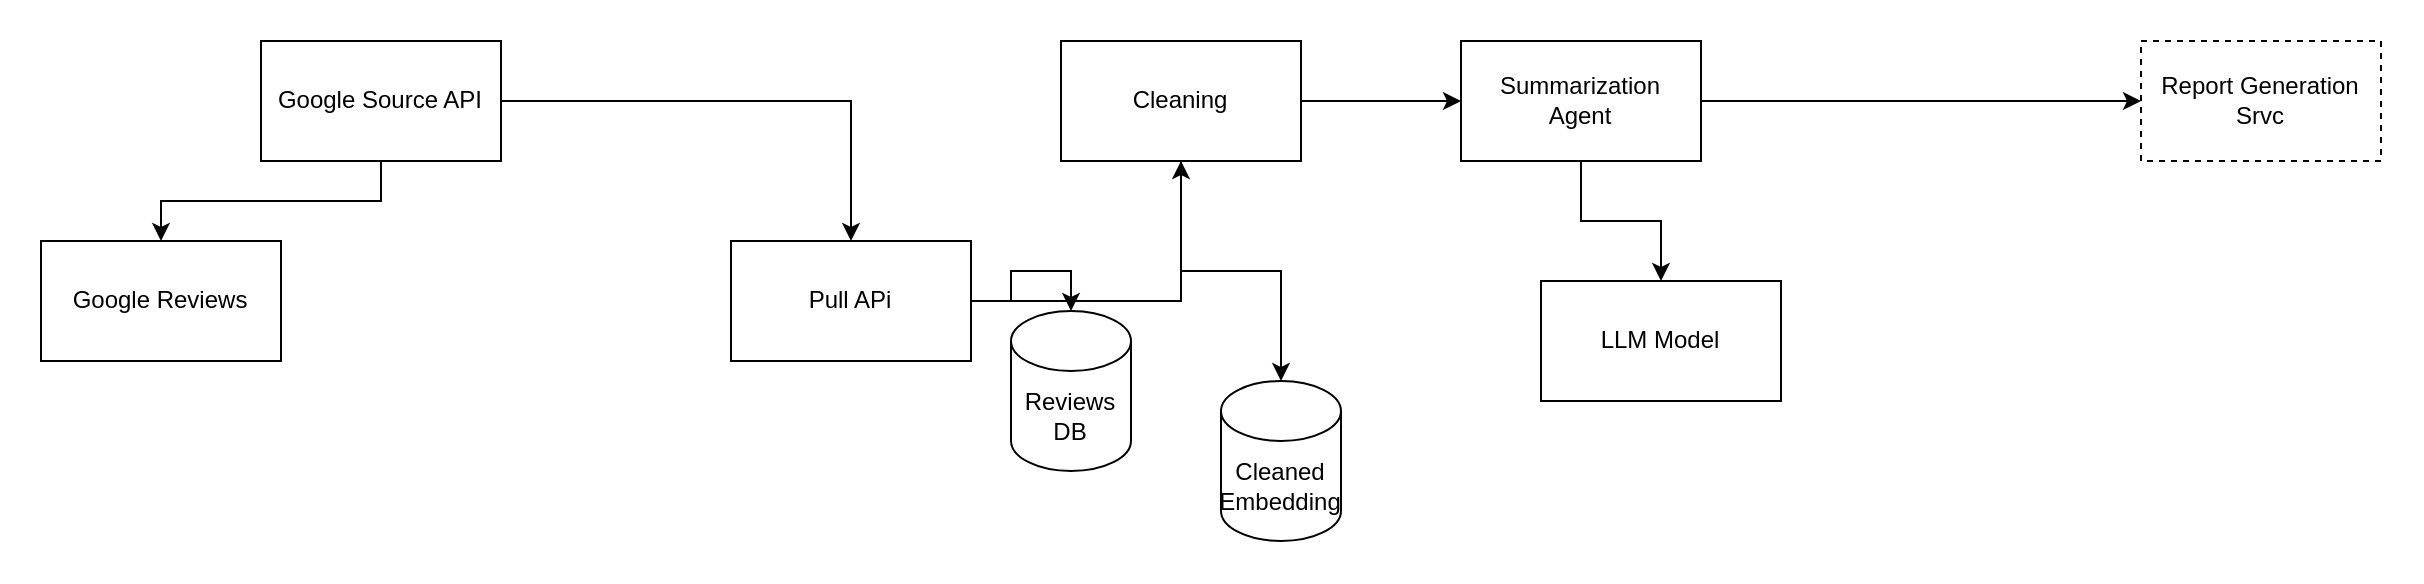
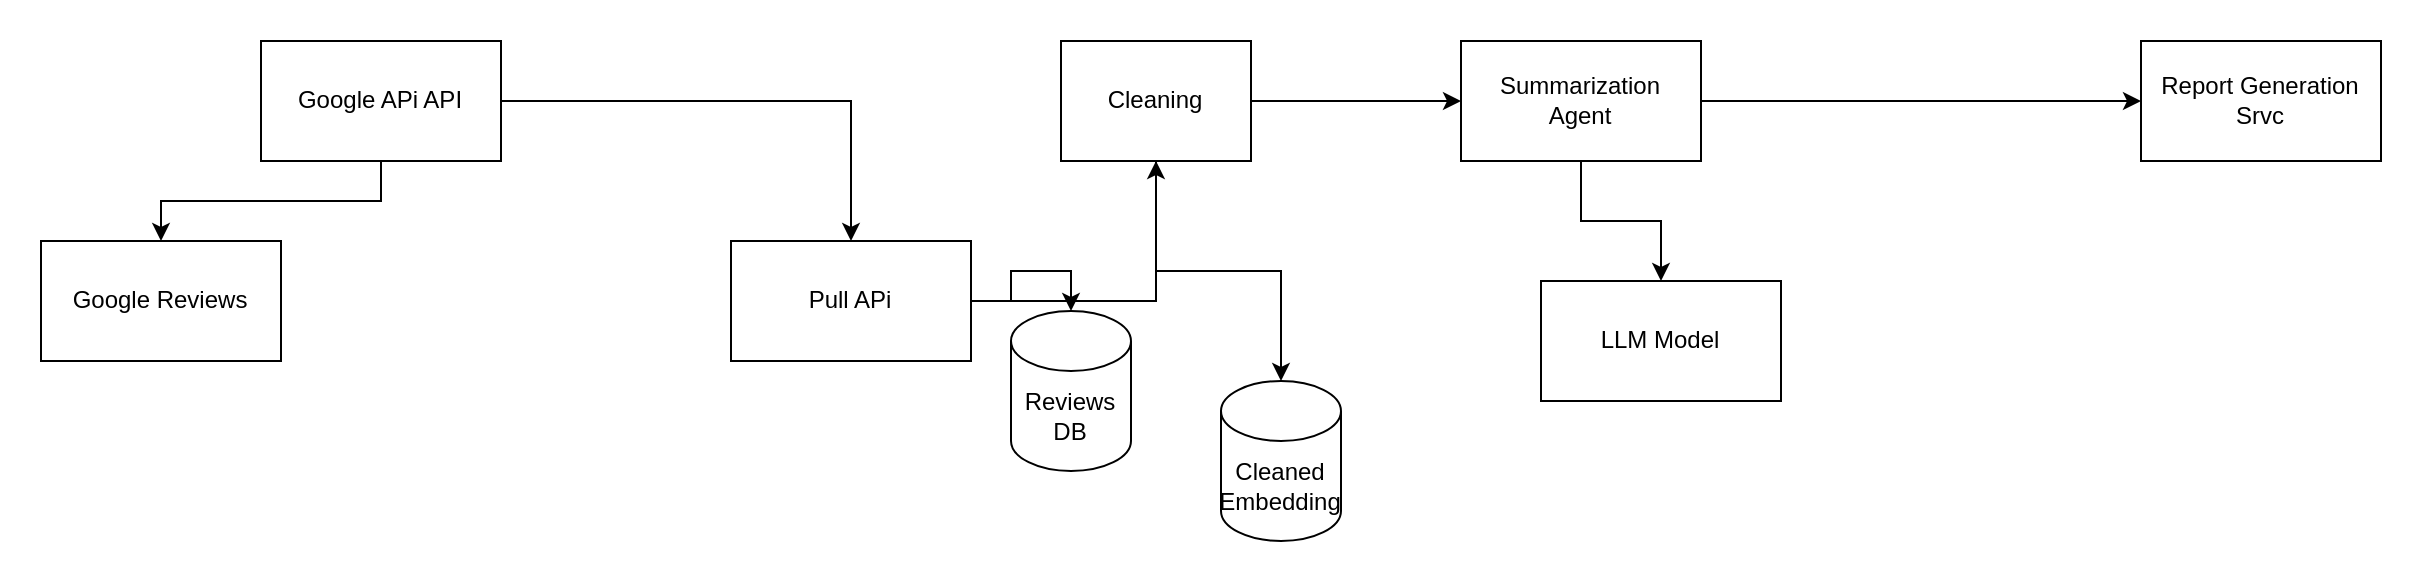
(381, 101) -> (381, 101)
(1181, 101) -> (1156, 101)
(2261, 101) -> (2261, 101)
